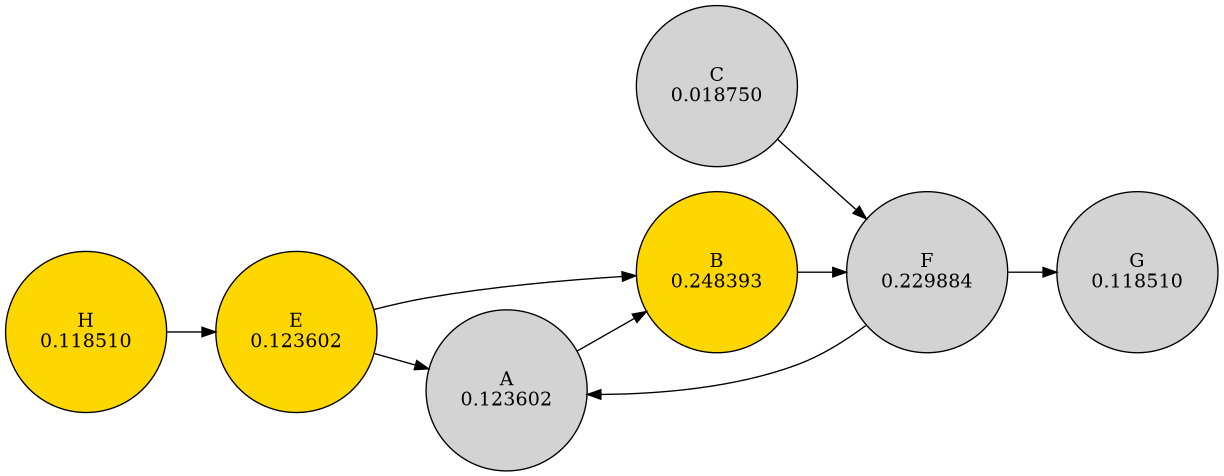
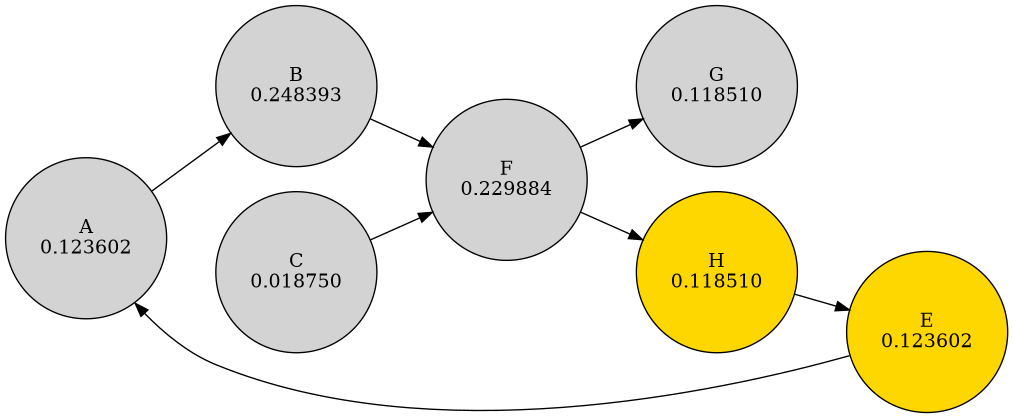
(717, 272) -> (296, 86)
(497, 288) -> none
(739, 381) -> (605, 223)
